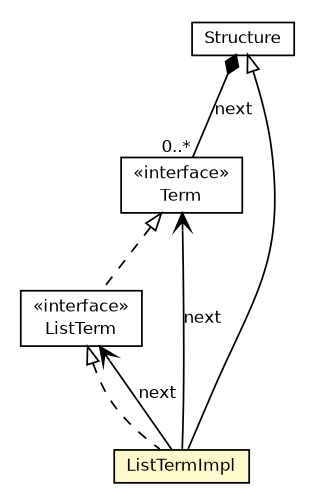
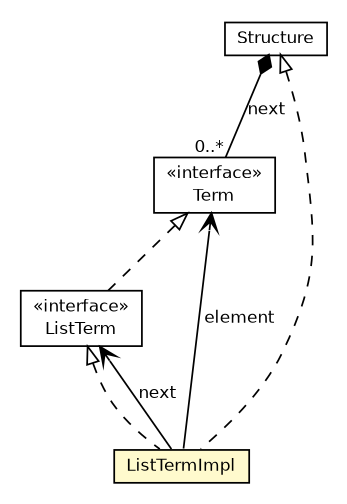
(265, 267) -> (309, 277)
(202, 318) -> (240, 318)
